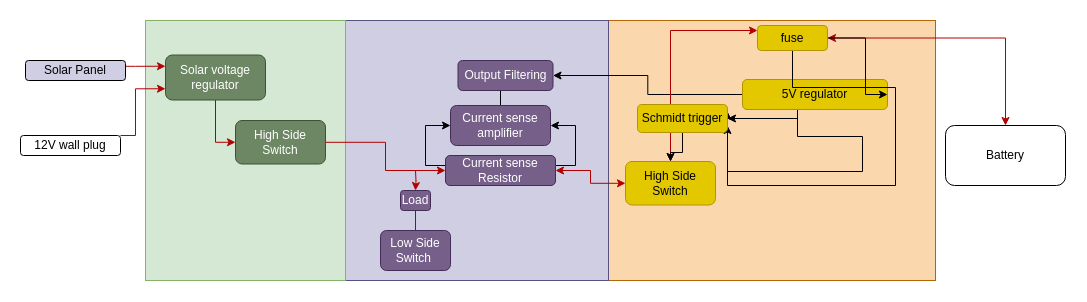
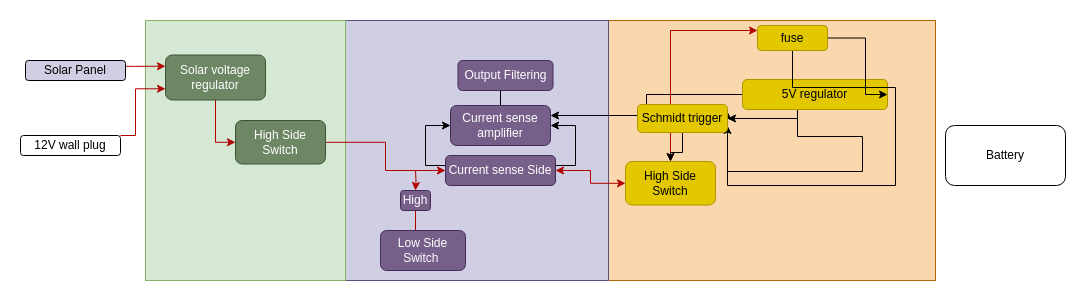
(1006, 43) -> none
(614, 76) -> (598, 116)
(501, 171) -> (501, 171)
(416, 201) -> (416, 201)
(416, 251) -> (423, 251)
